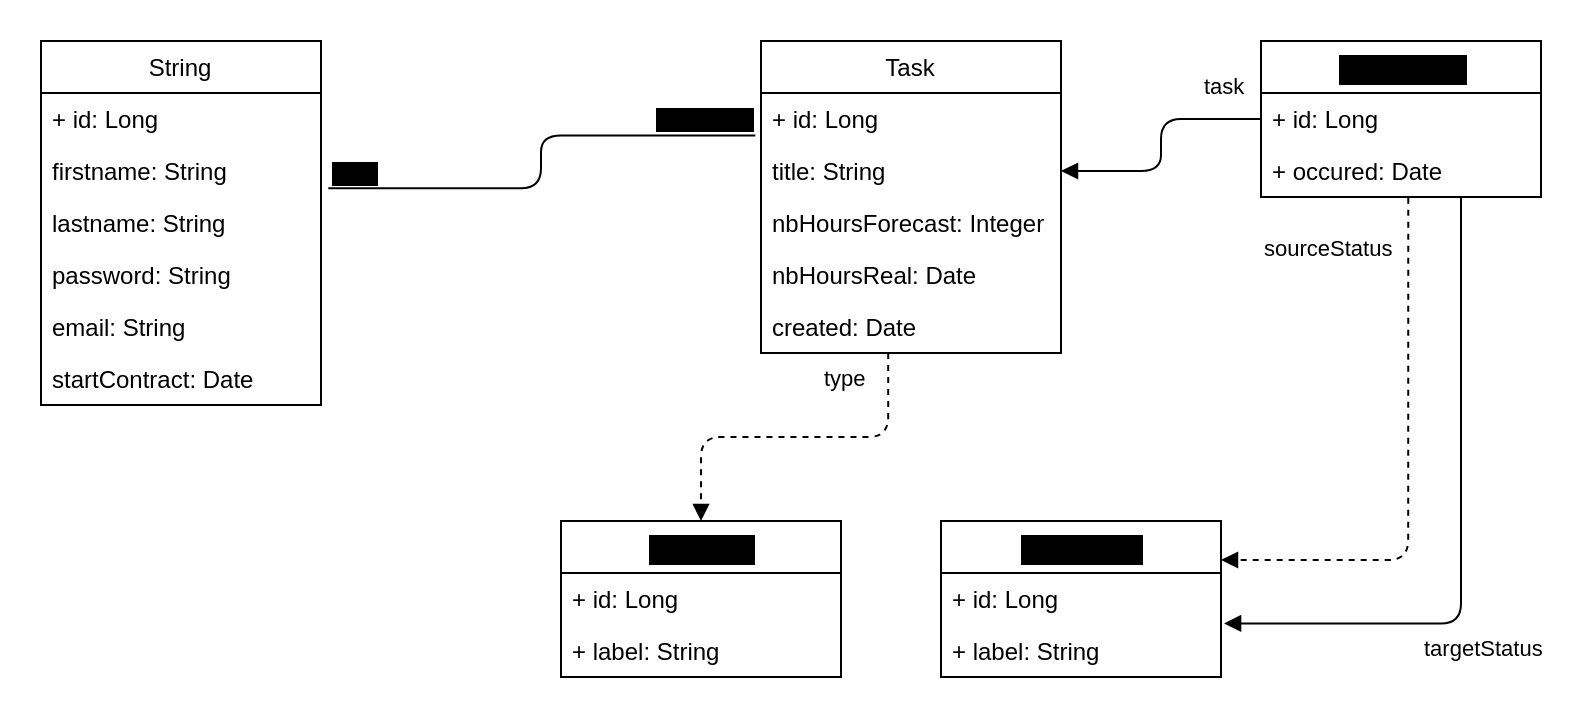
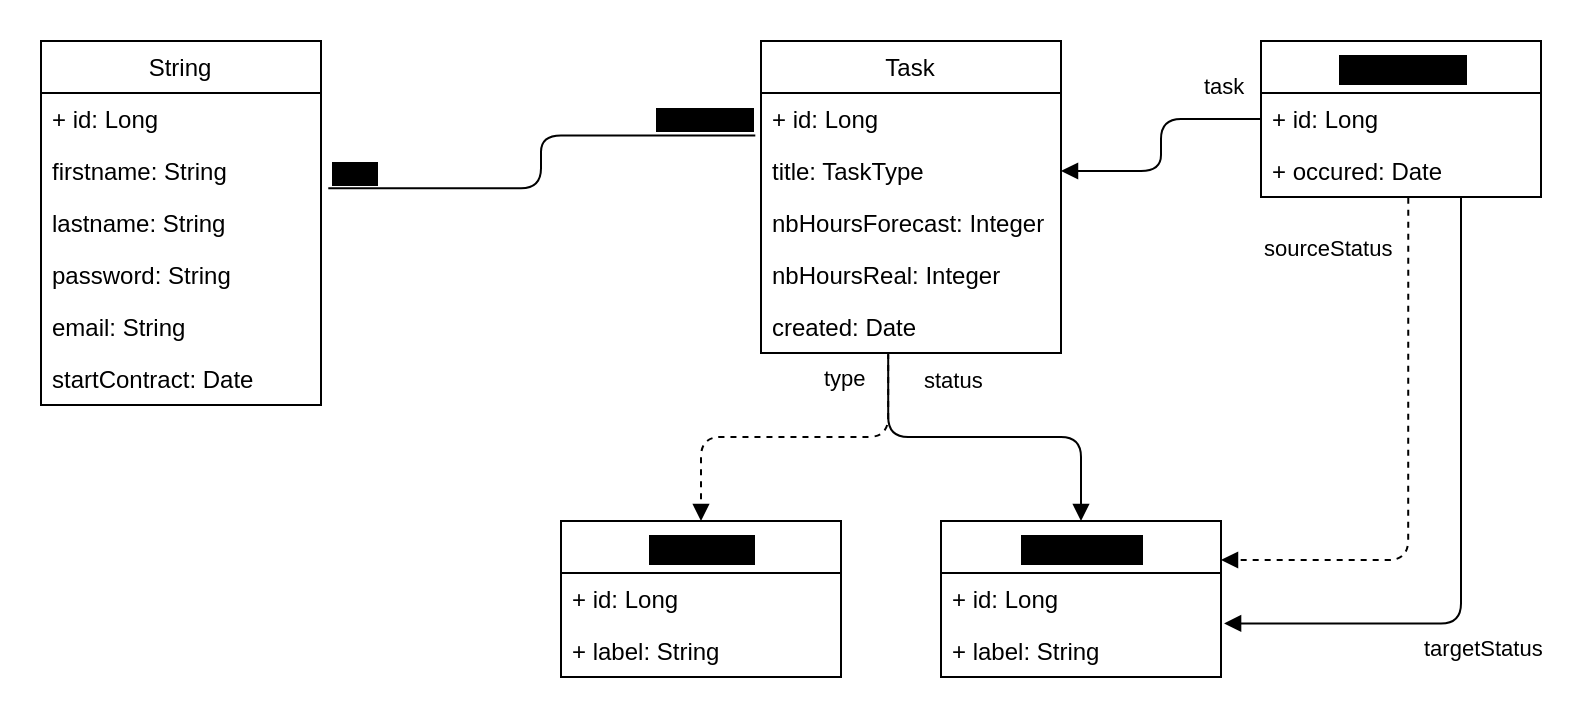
(844, 172) -> (860, 172)
(877, 276) -> (897, 276)
none -> (1011, 437)
